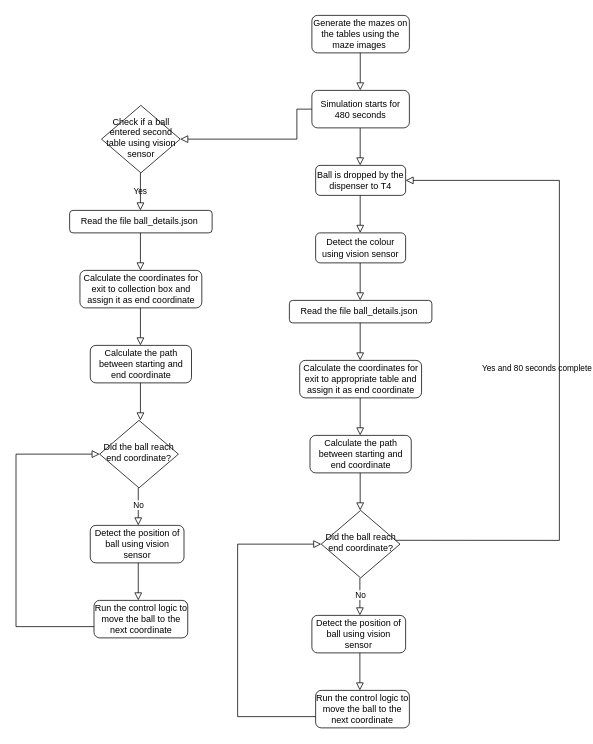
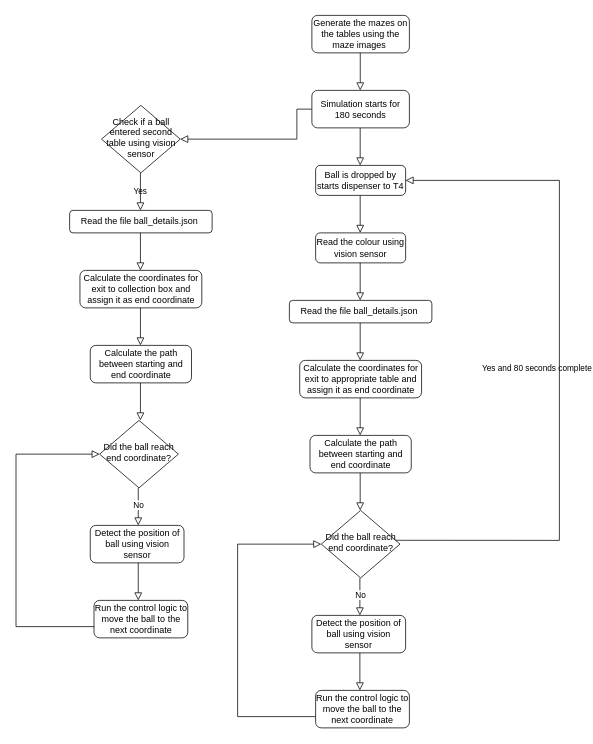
(360, 109) -> (360, 109)
(360, 180) -> (360, 180)
(360, 248) -> (360, 248)
